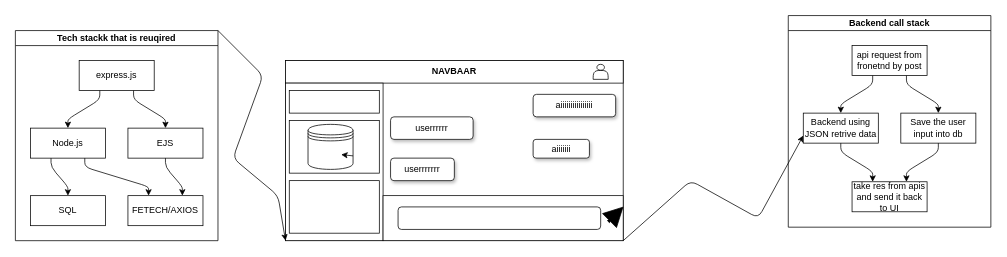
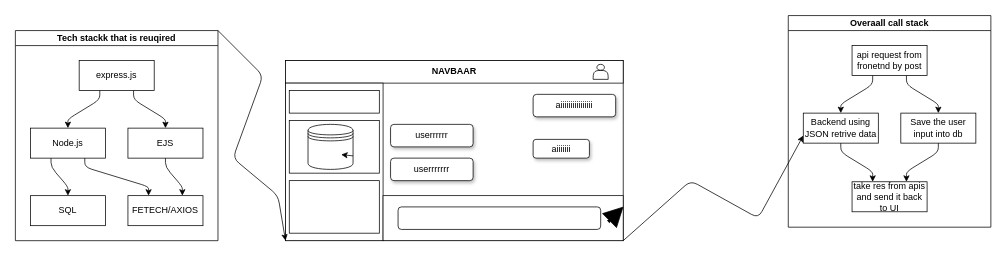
(889, 23) -> (889, 23)
(432, 128) -> (432, 135)
(422, 169) -> (432, 169)
